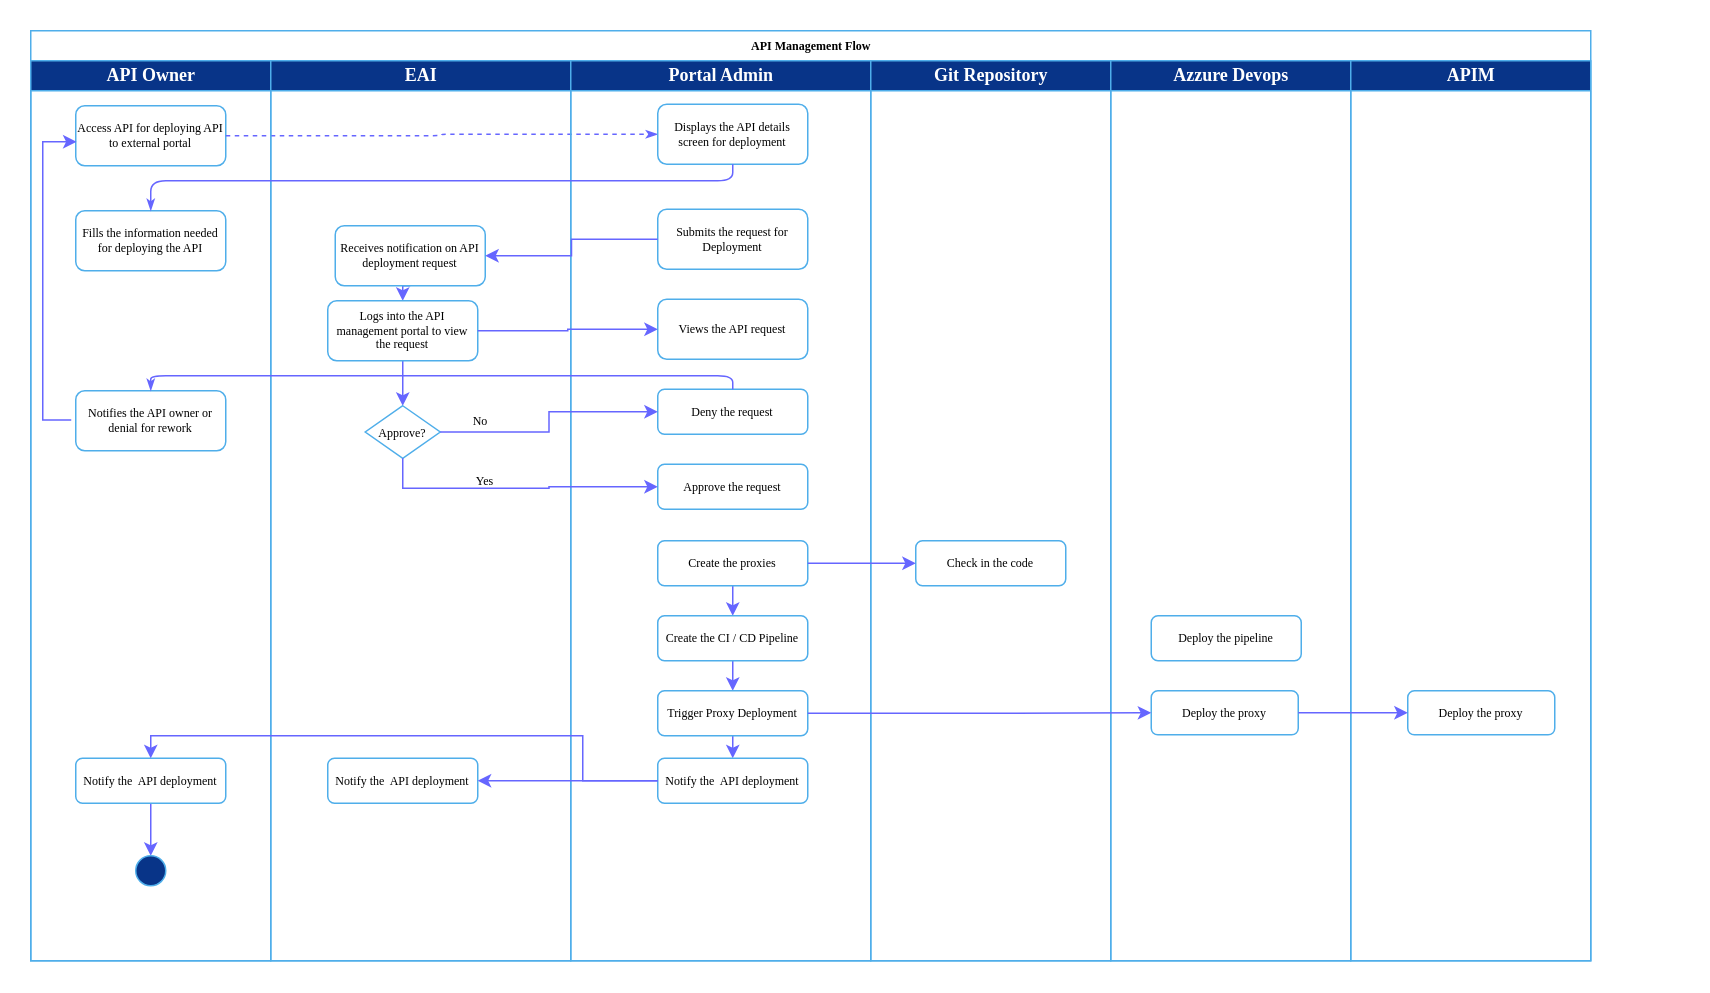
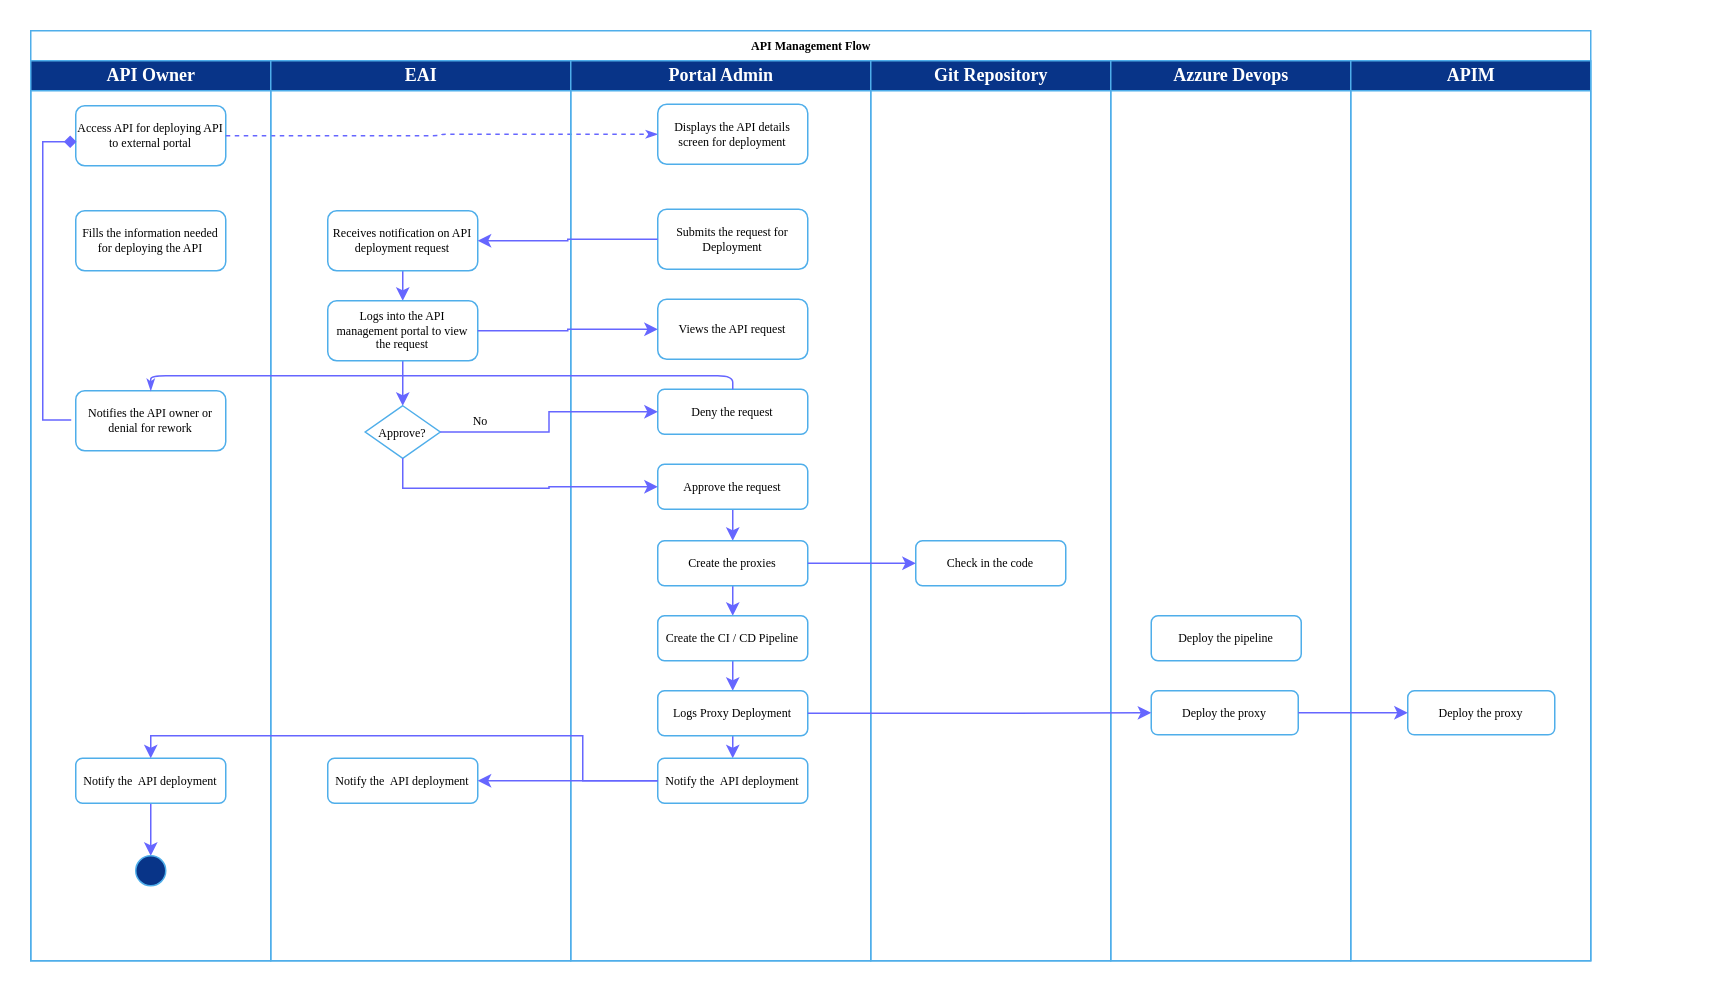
(65, 142) -> (64, 142)
(436, 181) -> none
(410, 256) -> (403, 241)
(485, 481) -> none
none -> (733, 520)
(733, 713) -> (733, 713)
